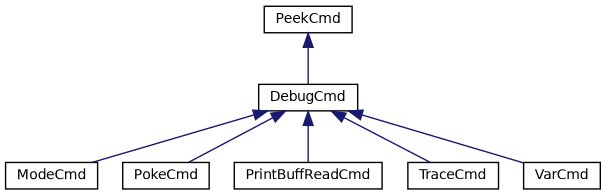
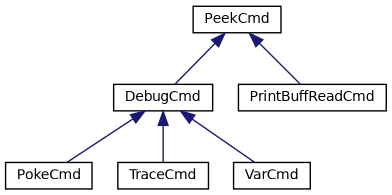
(308, 144) -> (280, 64)
(52, 176) -> none
